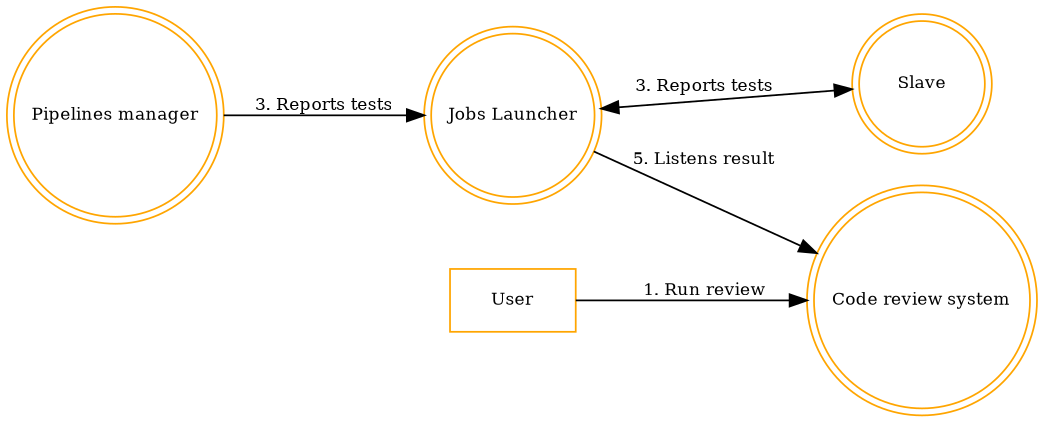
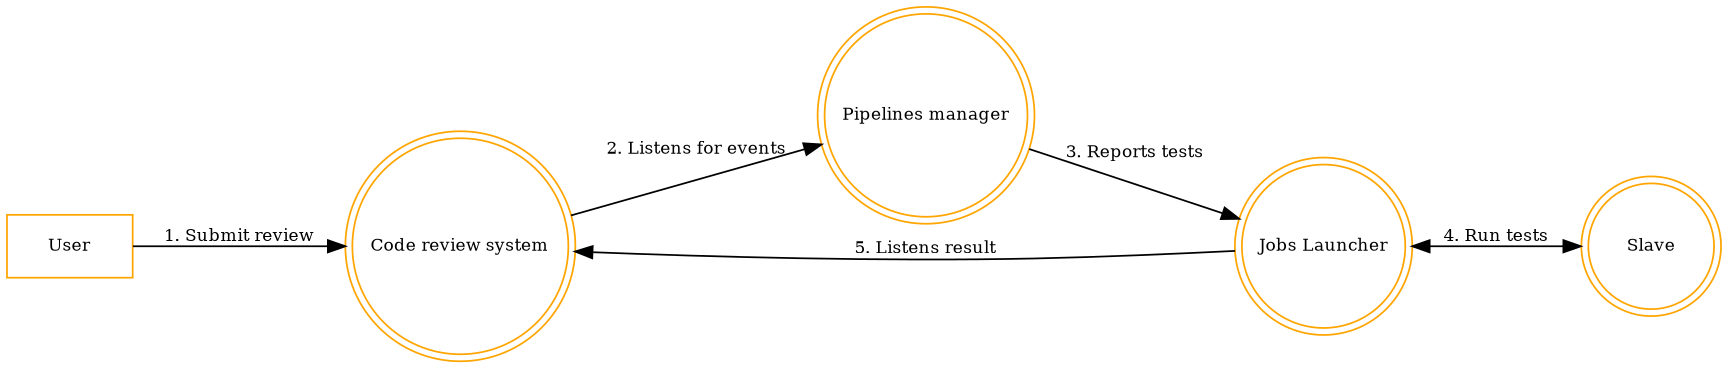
(704, 87) -> (1497, 237)
none -> (688, 182)
(704, 291) -> (239, 237)
